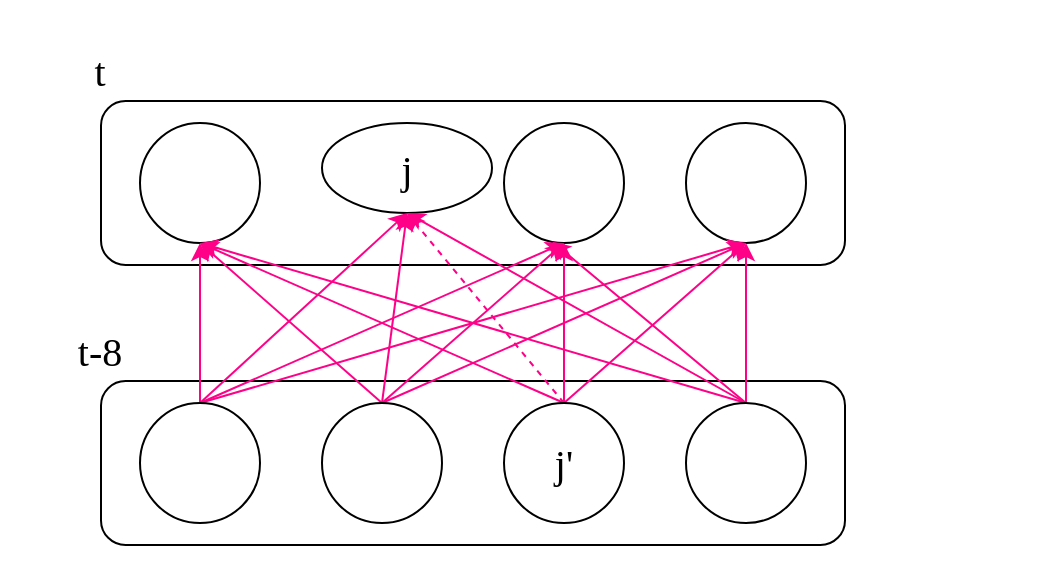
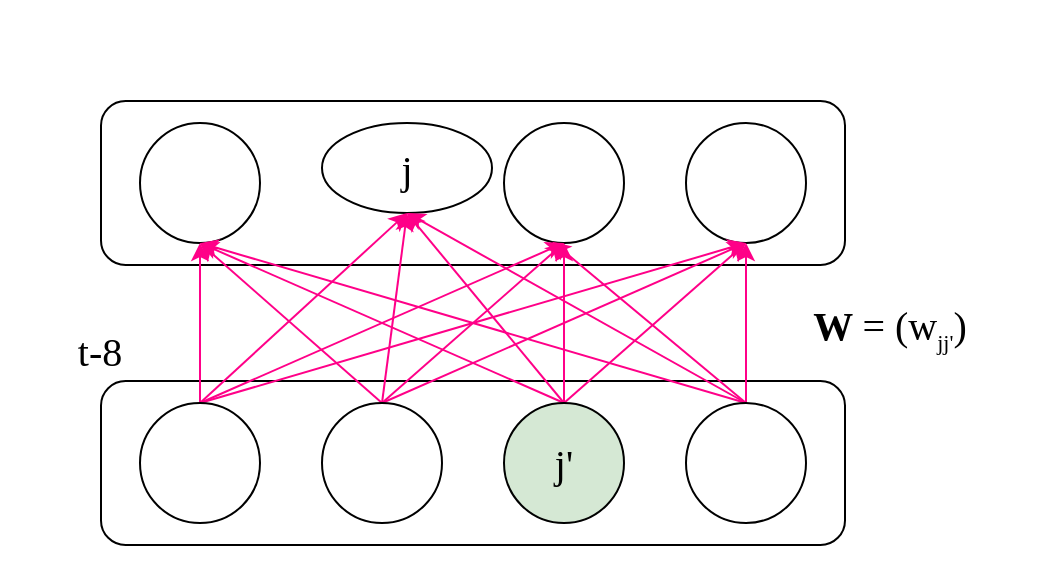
(101, 71) -> none
(454, 270) -> (454, 270)
none -> (891, 331)
(564, 463) -> (564, 463)
